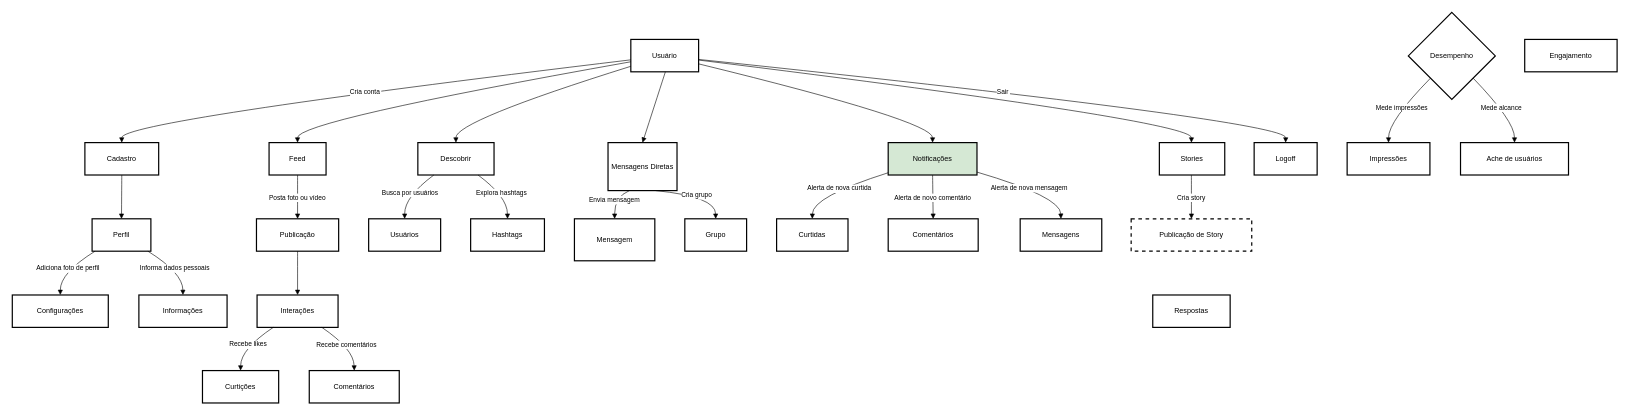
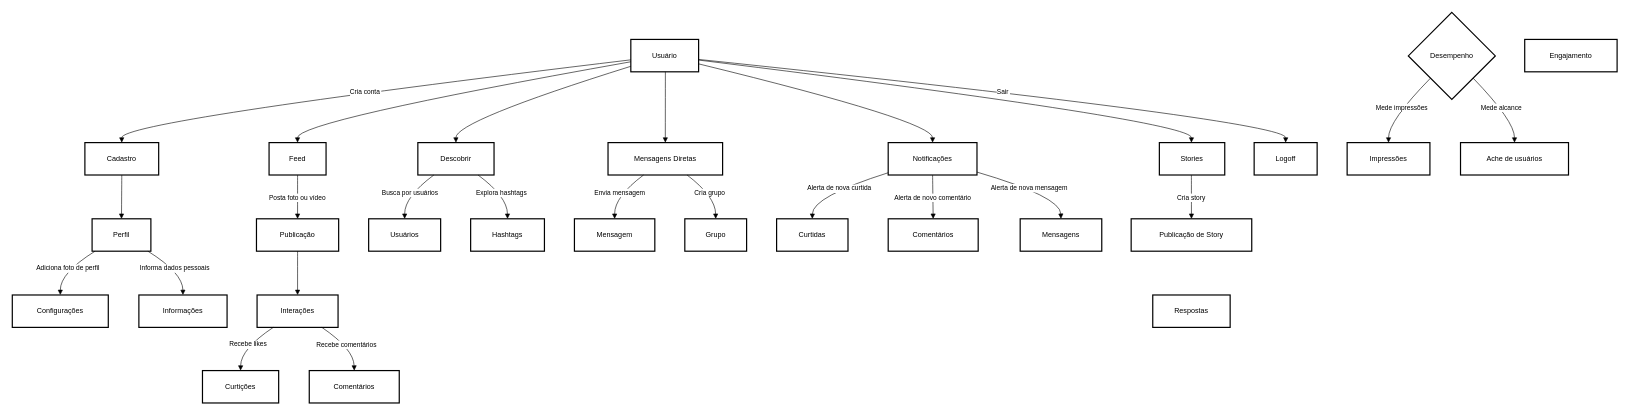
(933, 159) -> (933, 159)
(643, 167) -> (665, 159)
(1192, 235) -> (1192, 235)
(615, 240) -> (615, 235)
